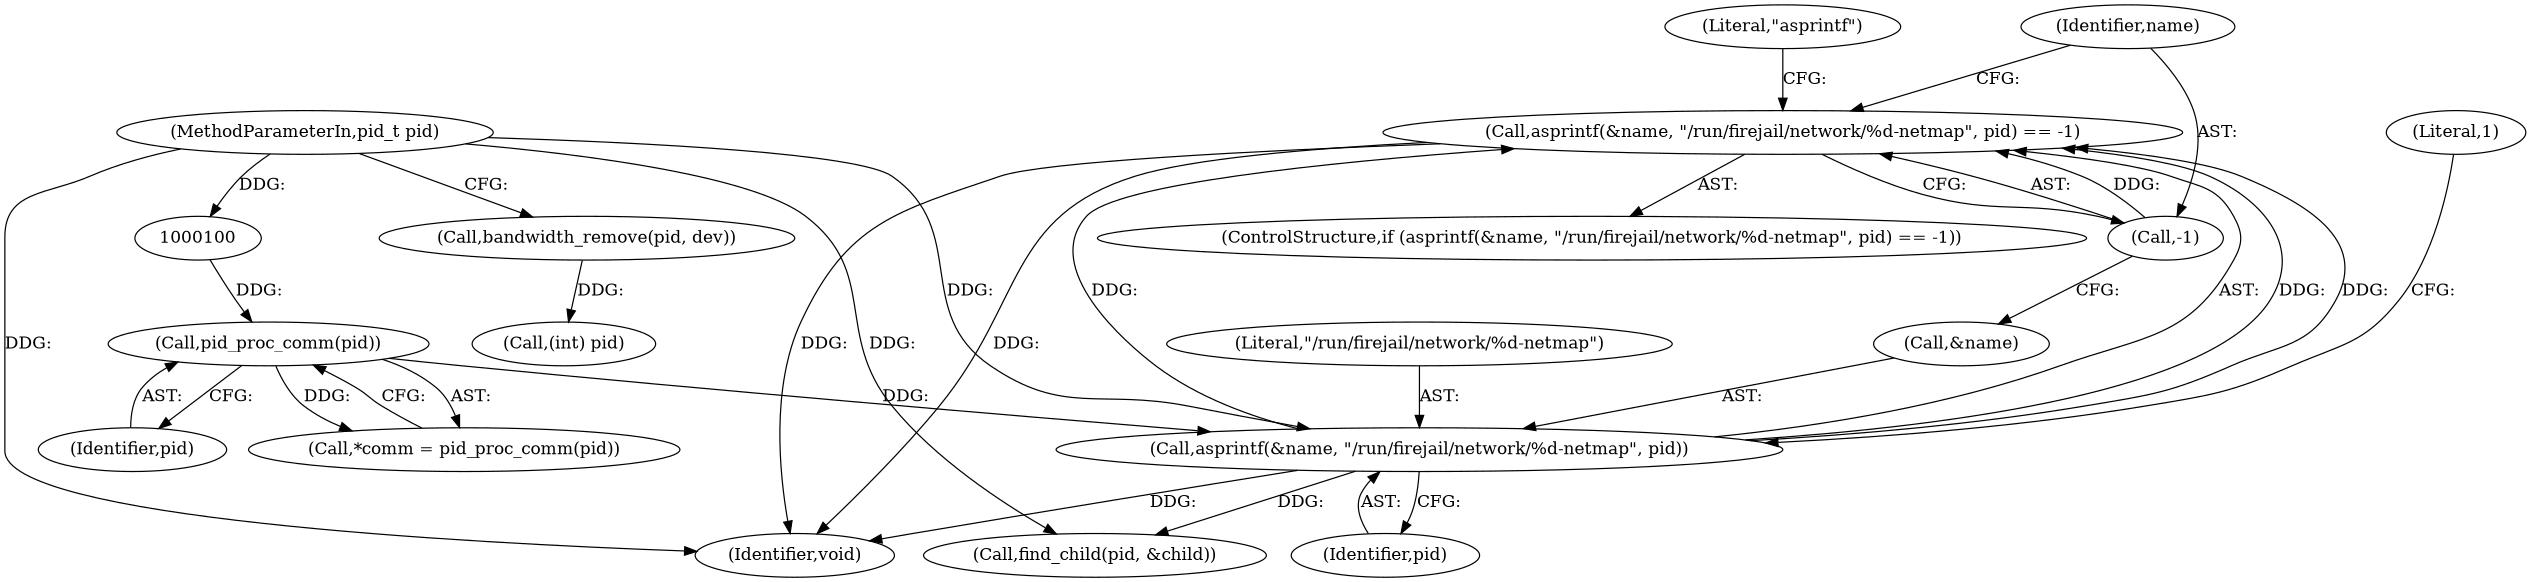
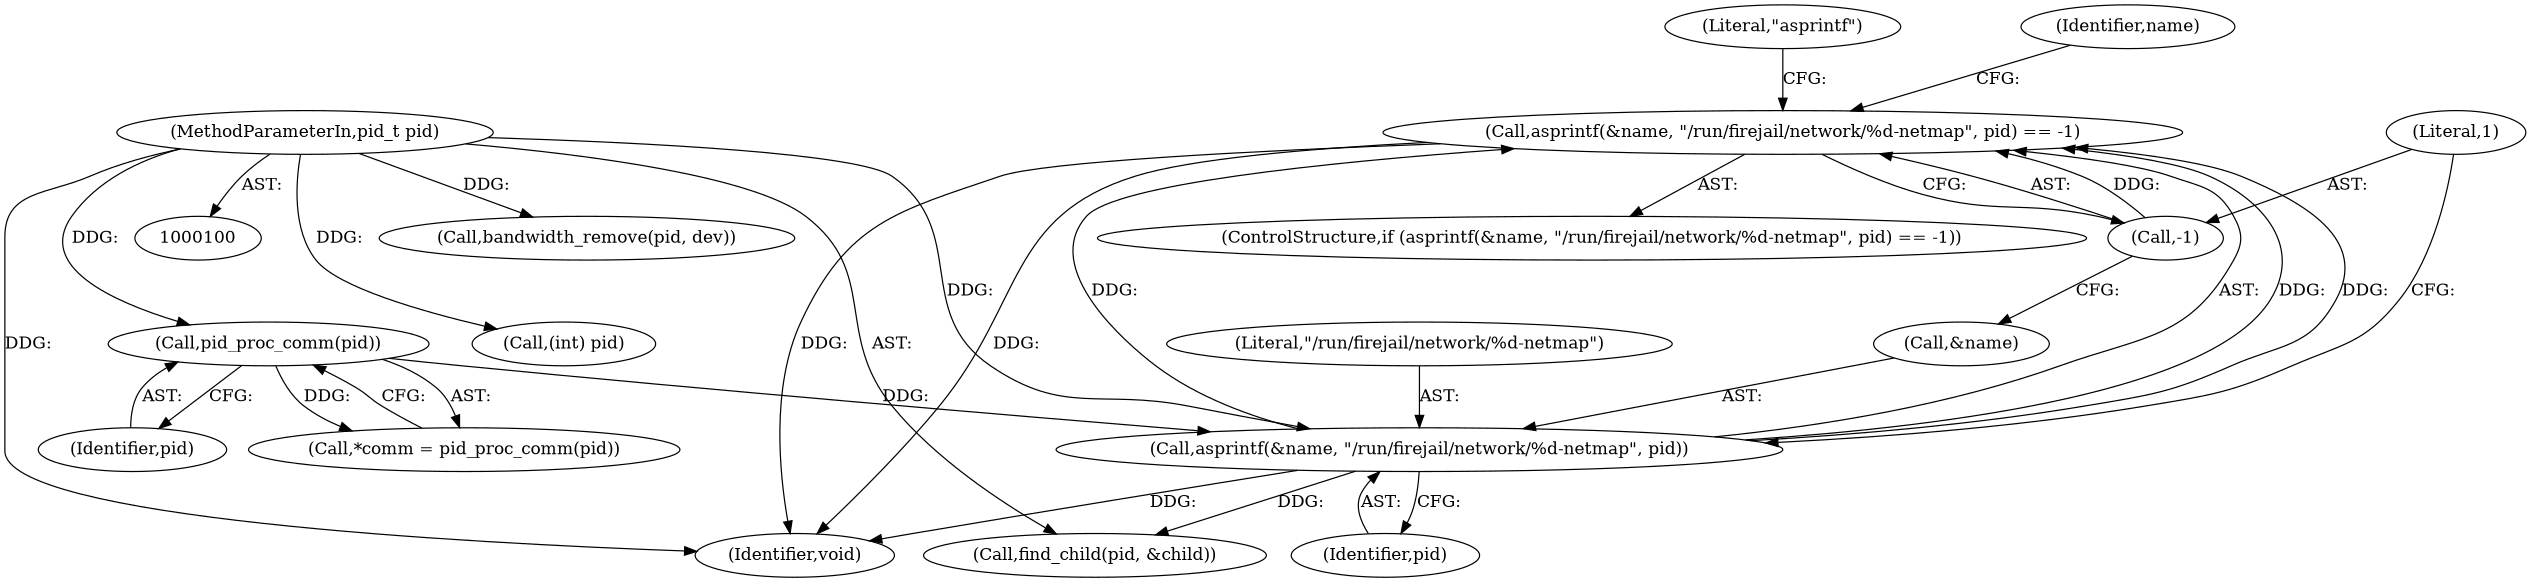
(2196, 121) -> (2315, 184)
(265, 185) -> (265, 185)
(489, 185) -> (489, 185)
(577, 285) -> (346, 281)
(227, 286) -> (63, 237)
(895, 344) -> (895, 344)
